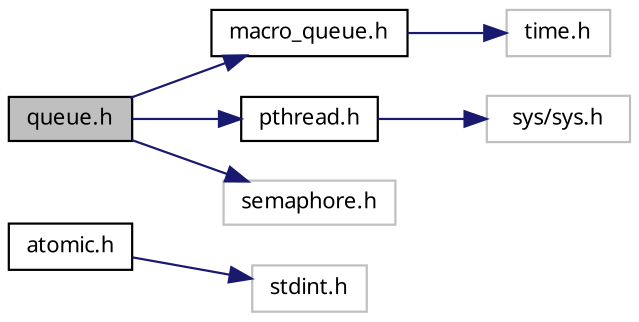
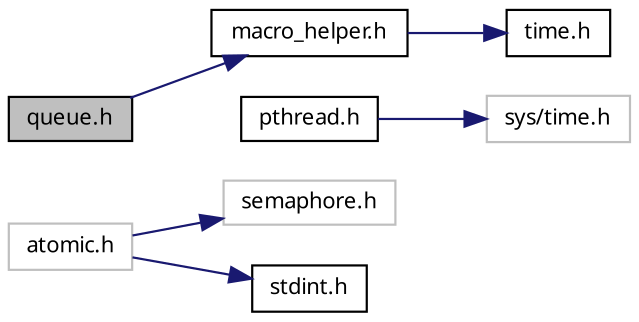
(309, 33) -> (309, 33)
(558, 33) -> (558, 33)
(176, 119) -> none
(558, 119) -> (558, 119)
(180, 157) -> (167, 229)
(70, 247) -> (70, 247)
(309, 289) -> (309, 289)
